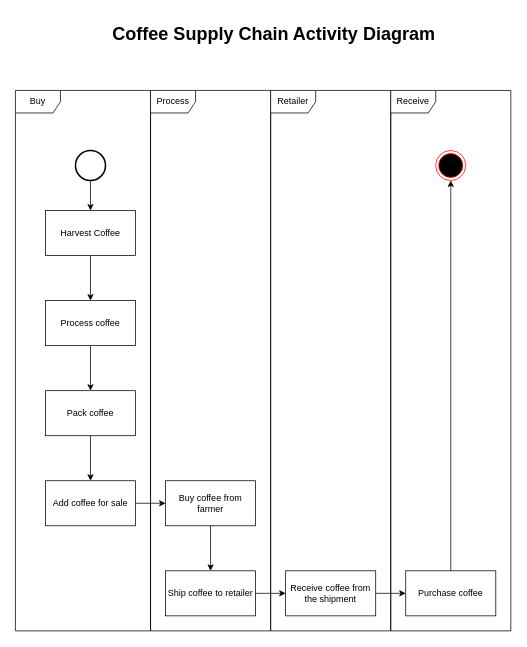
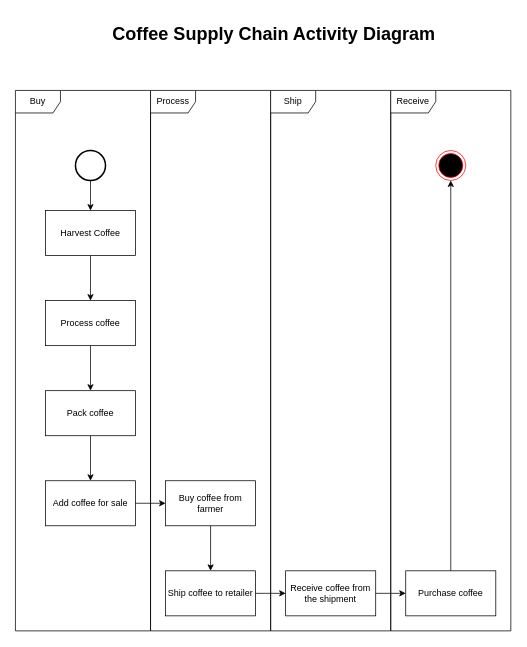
(293, 102) -> (293, 102)
